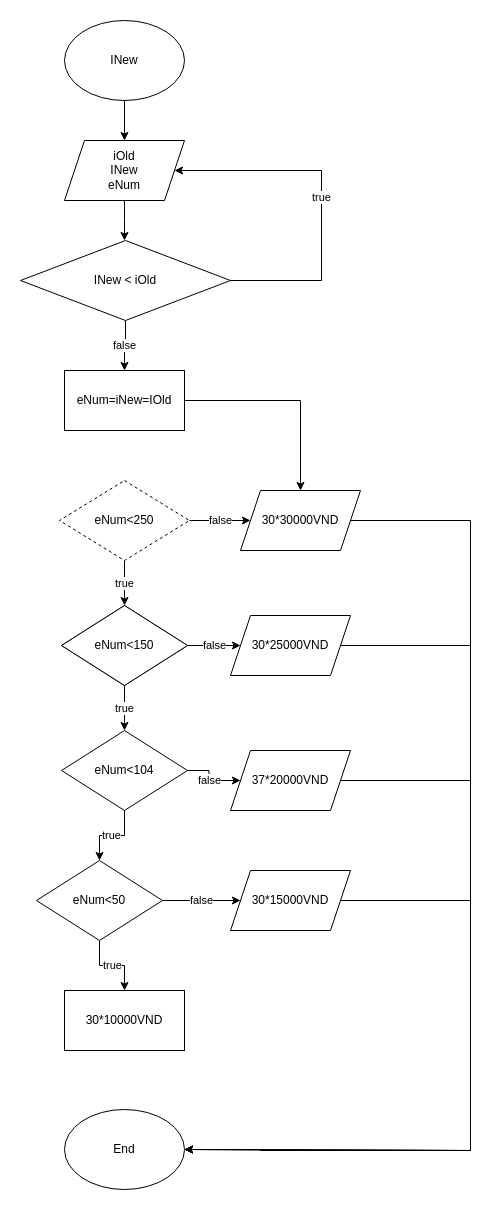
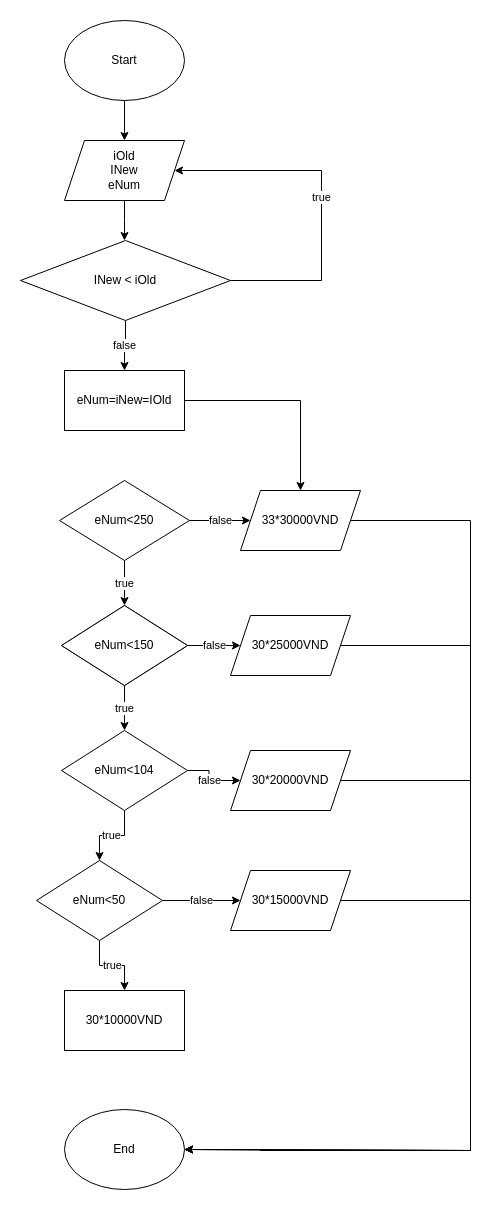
(125, 61) -> (125, 61)
(125, 521) -> (125, 521)
(301, 521) -> (301, 521)
(291, 781) -> (291, 781)
